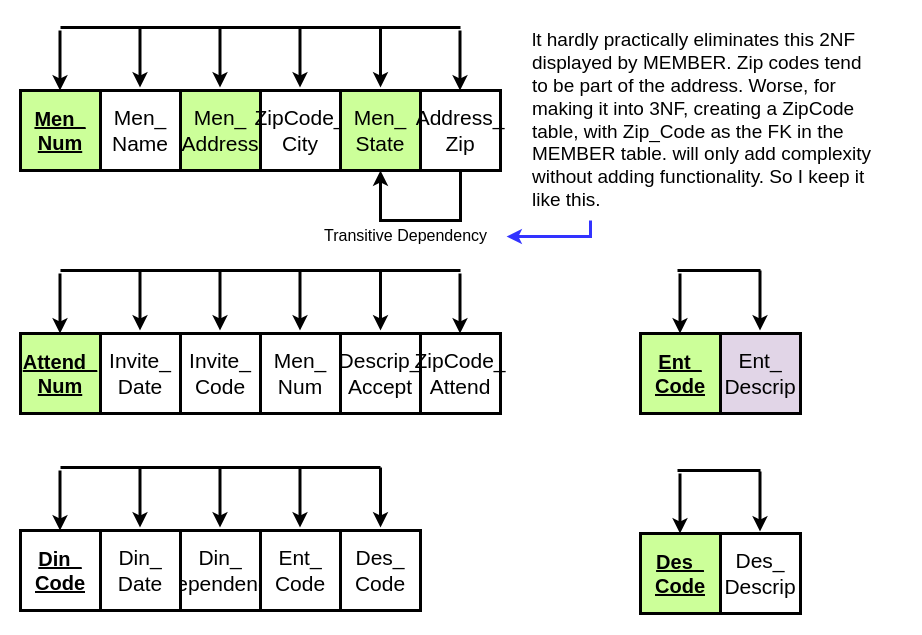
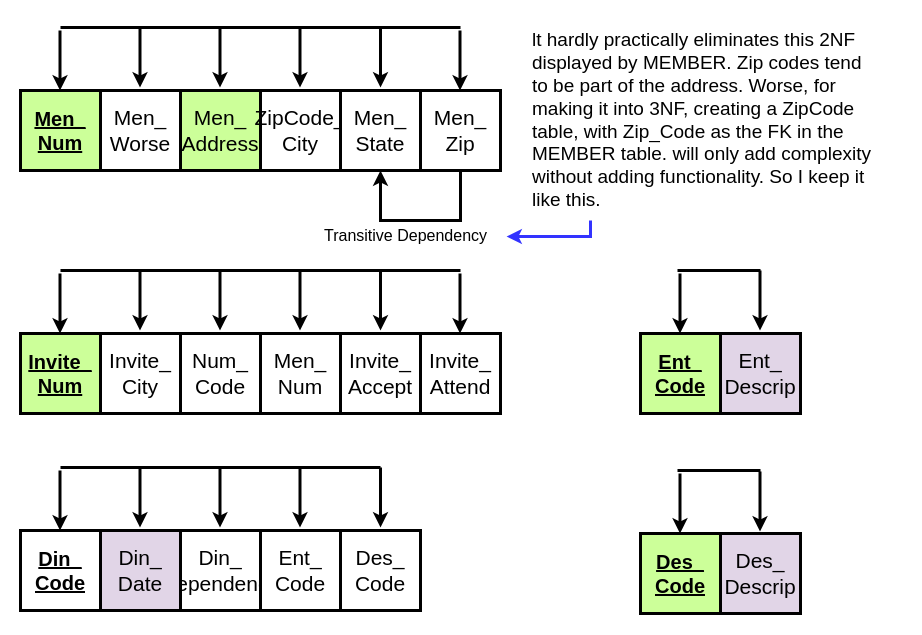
(141, 131) -> (141, 131)
(381, 131) -> (381, 131)
(461, 131) -> (461, 131)
(61, 374) -> (61, 374)
(141, 374) -> (141, 374)
(221, 374) -> (221, 374)
(381, 374) -> (381, 374)
(461, 374) -> (461, 374)
(141, 571) -> (141, 571)
(761, 574) -> (761, 574)
